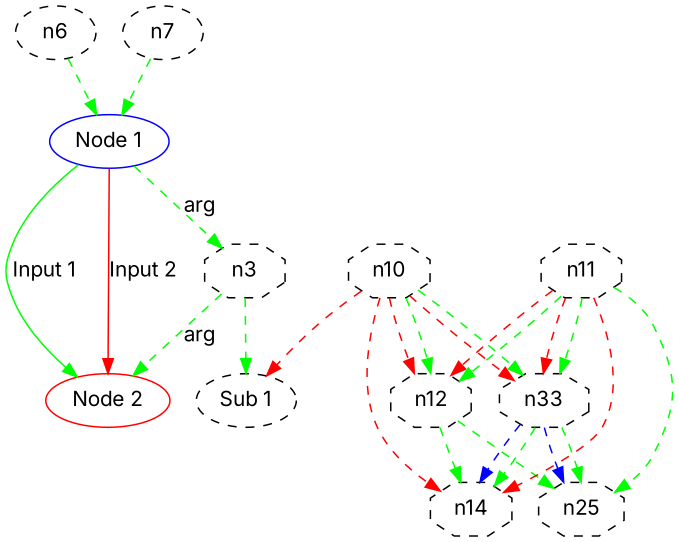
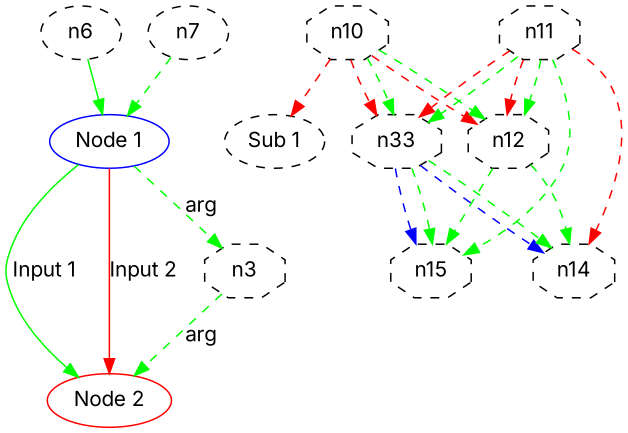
(79, 80) -> (93, 80)
(246, 328) -> none
(369, 400) -> none
(581, 509) -> (431, 271)
